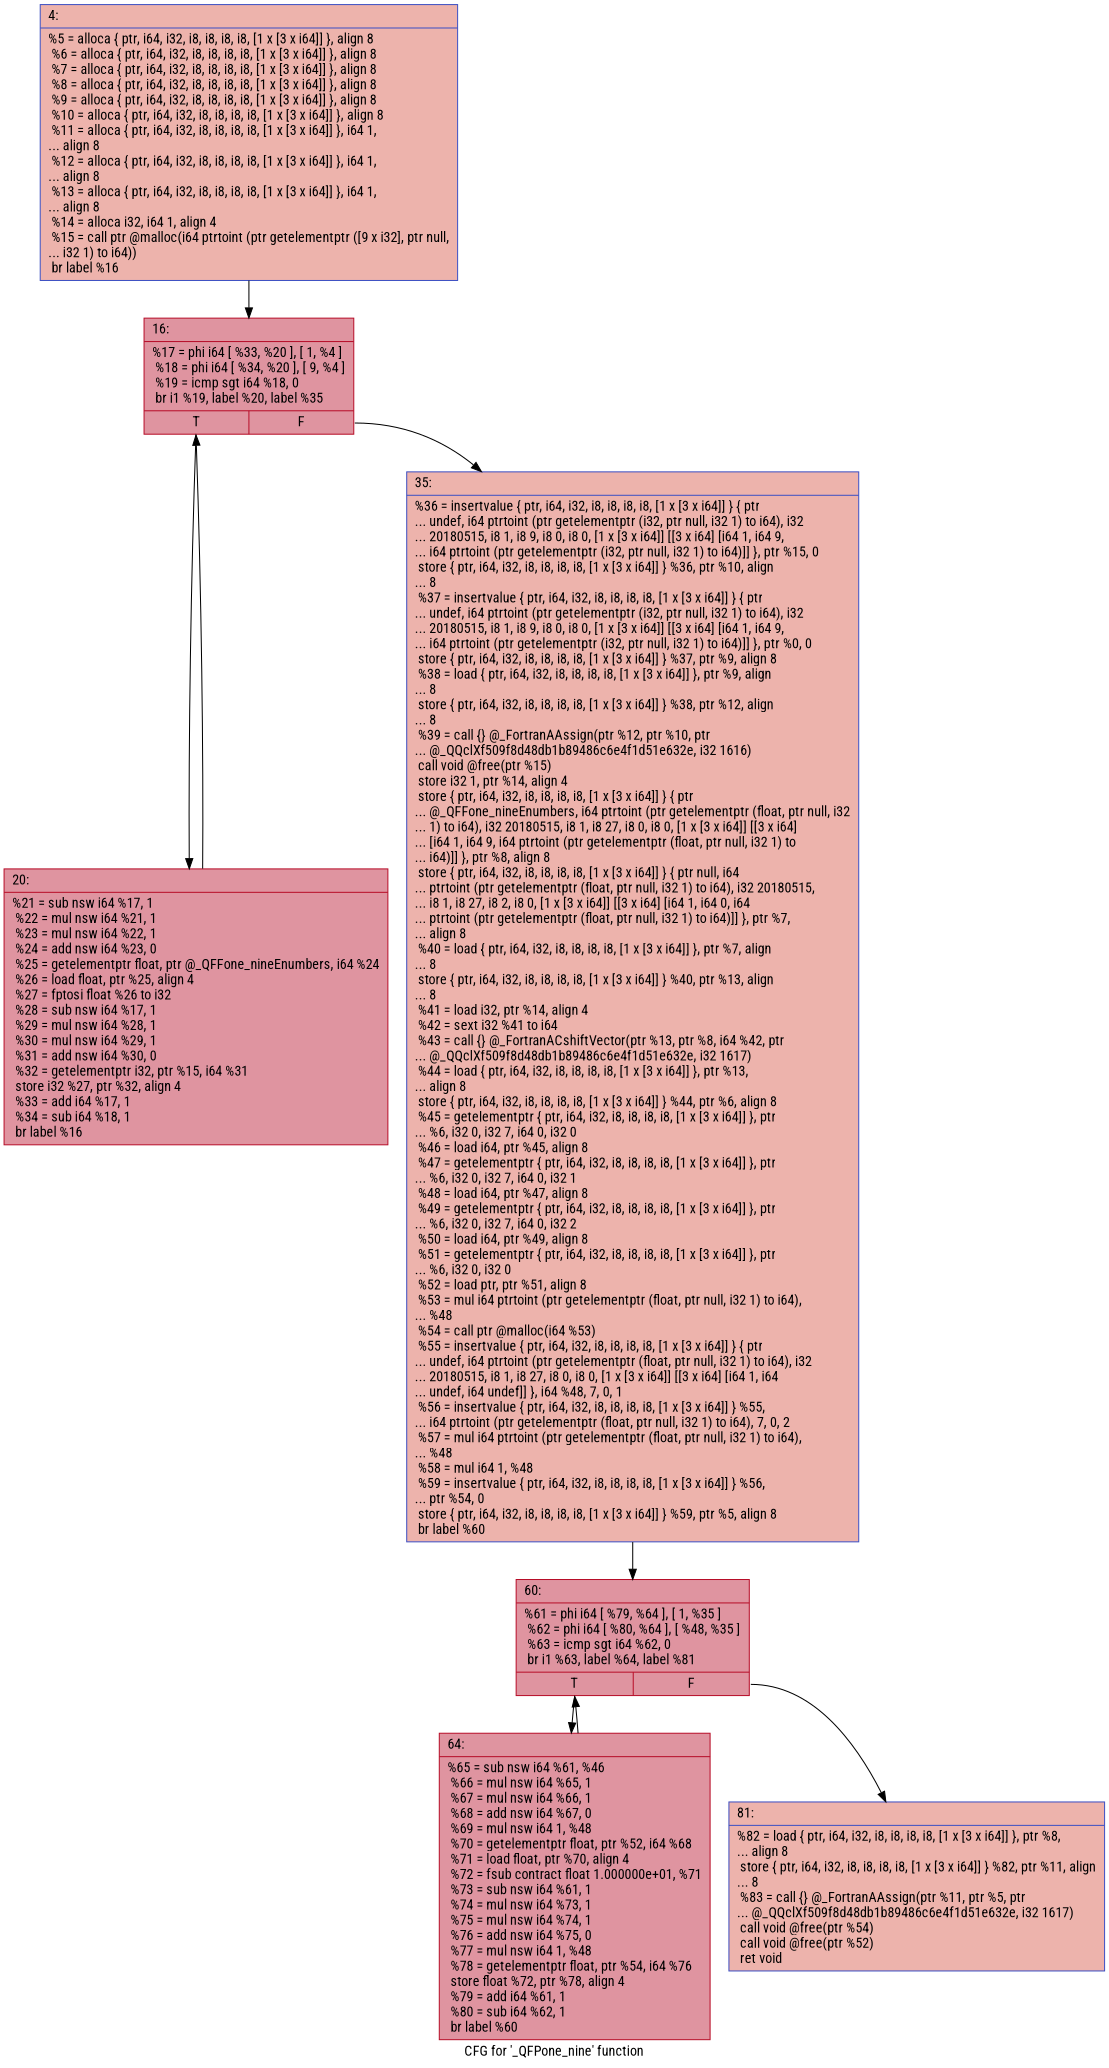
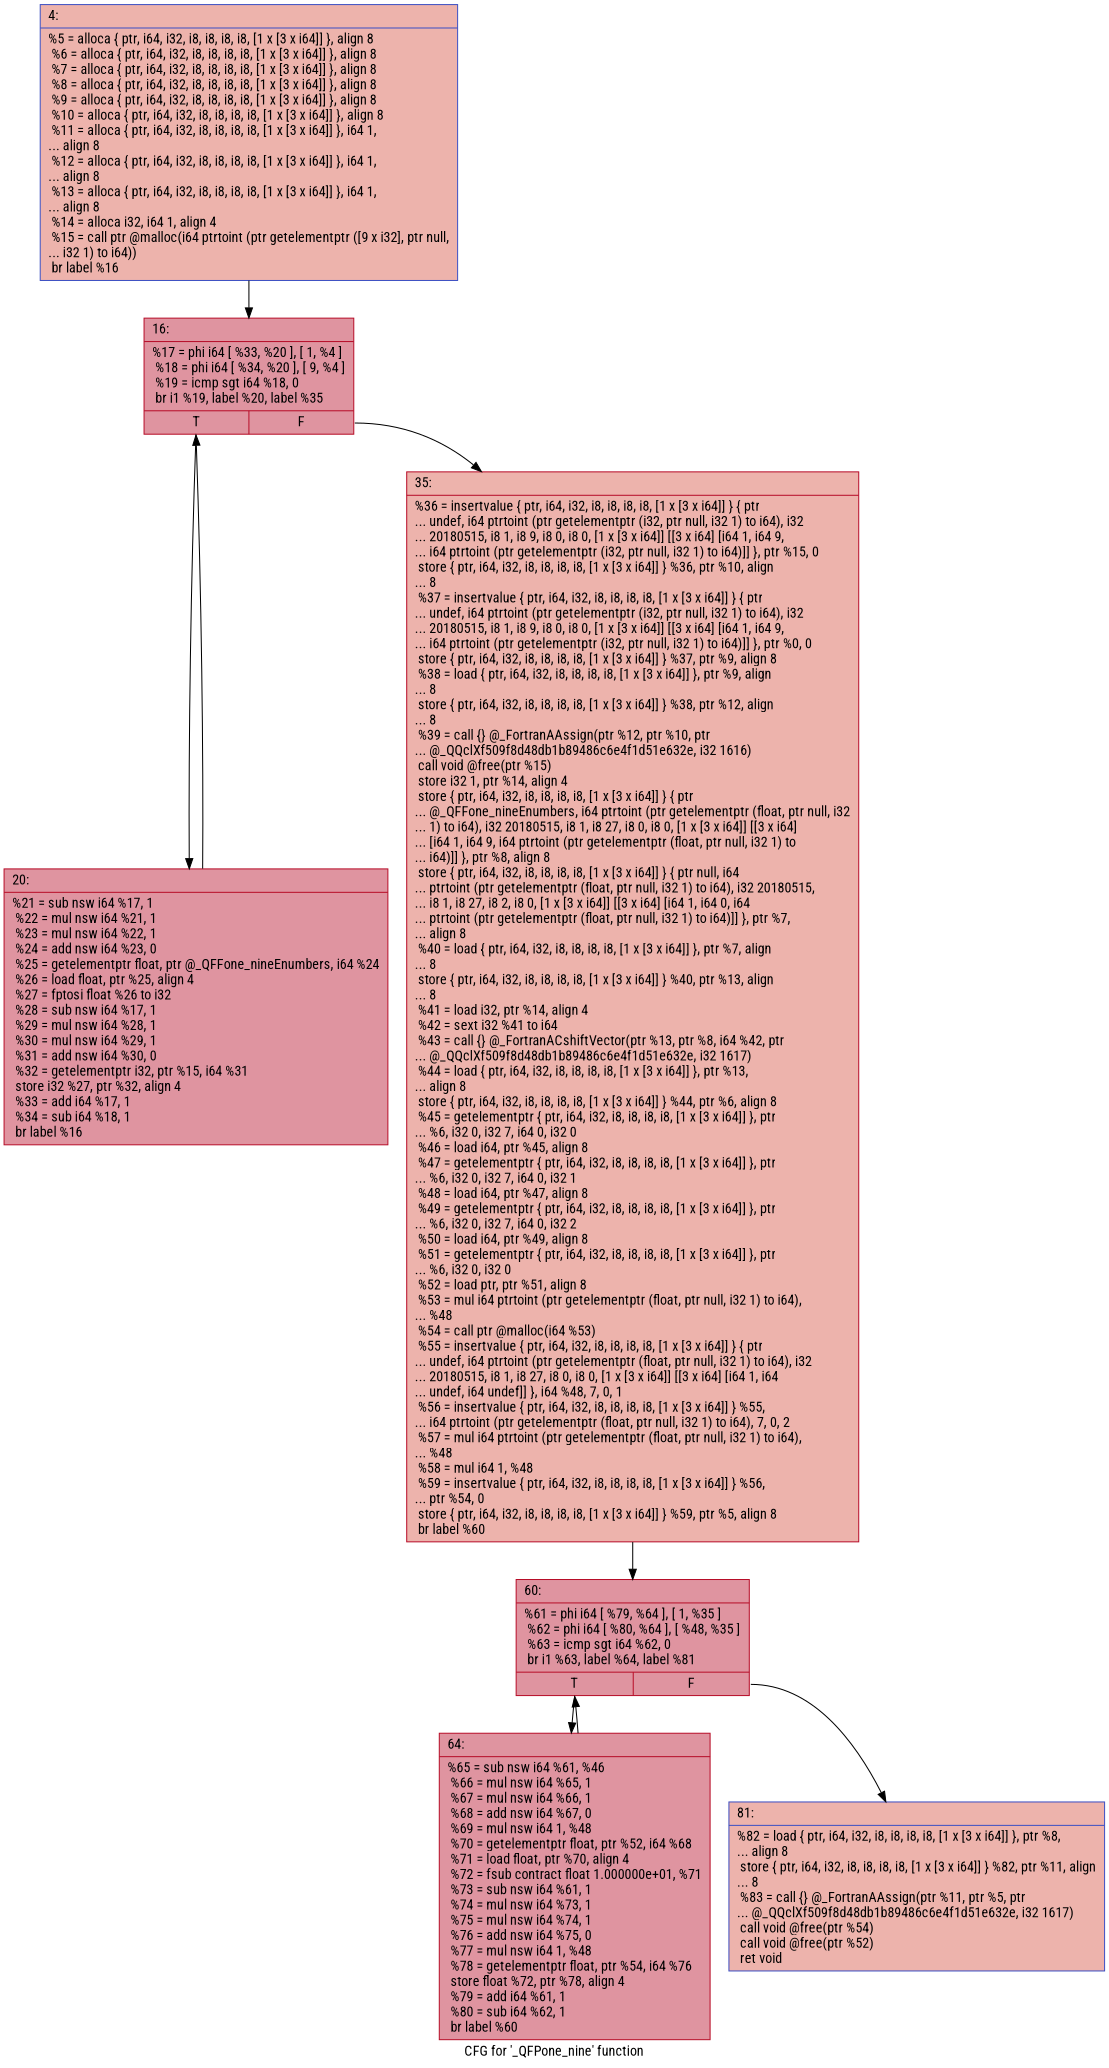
(633, 1007) -> (633, 1007)
